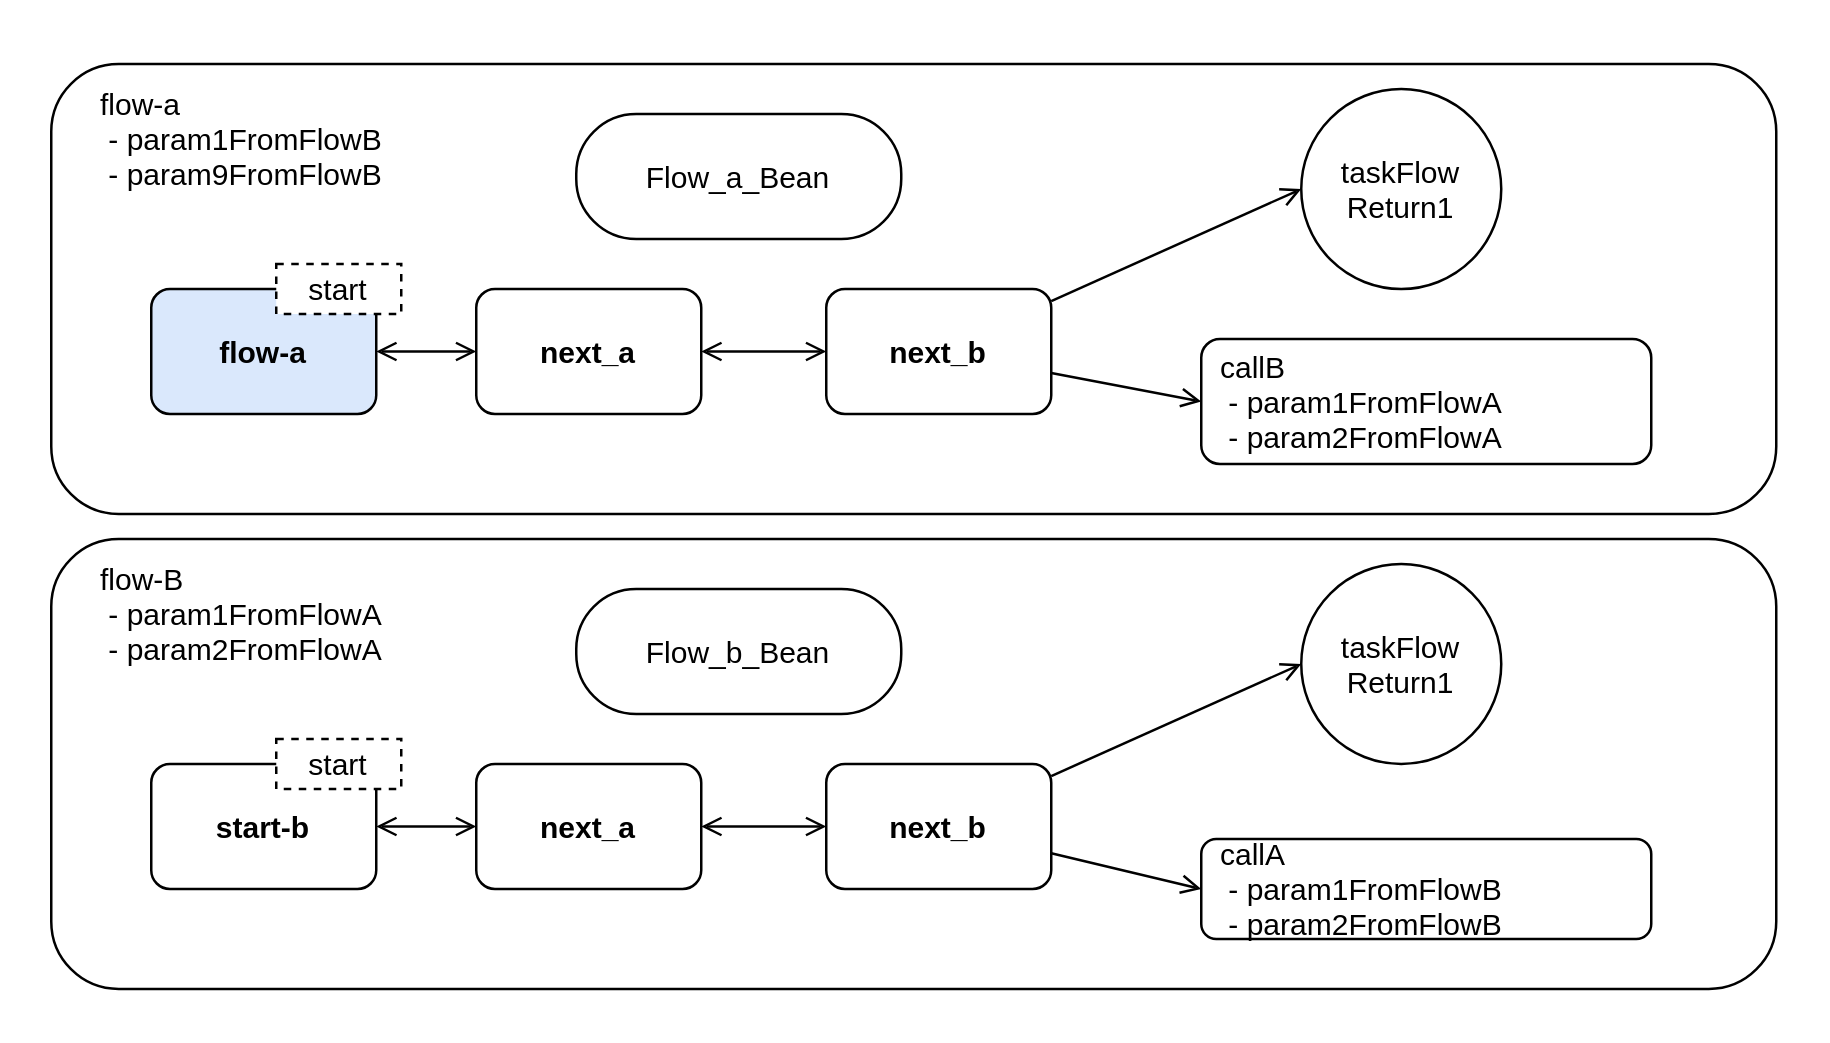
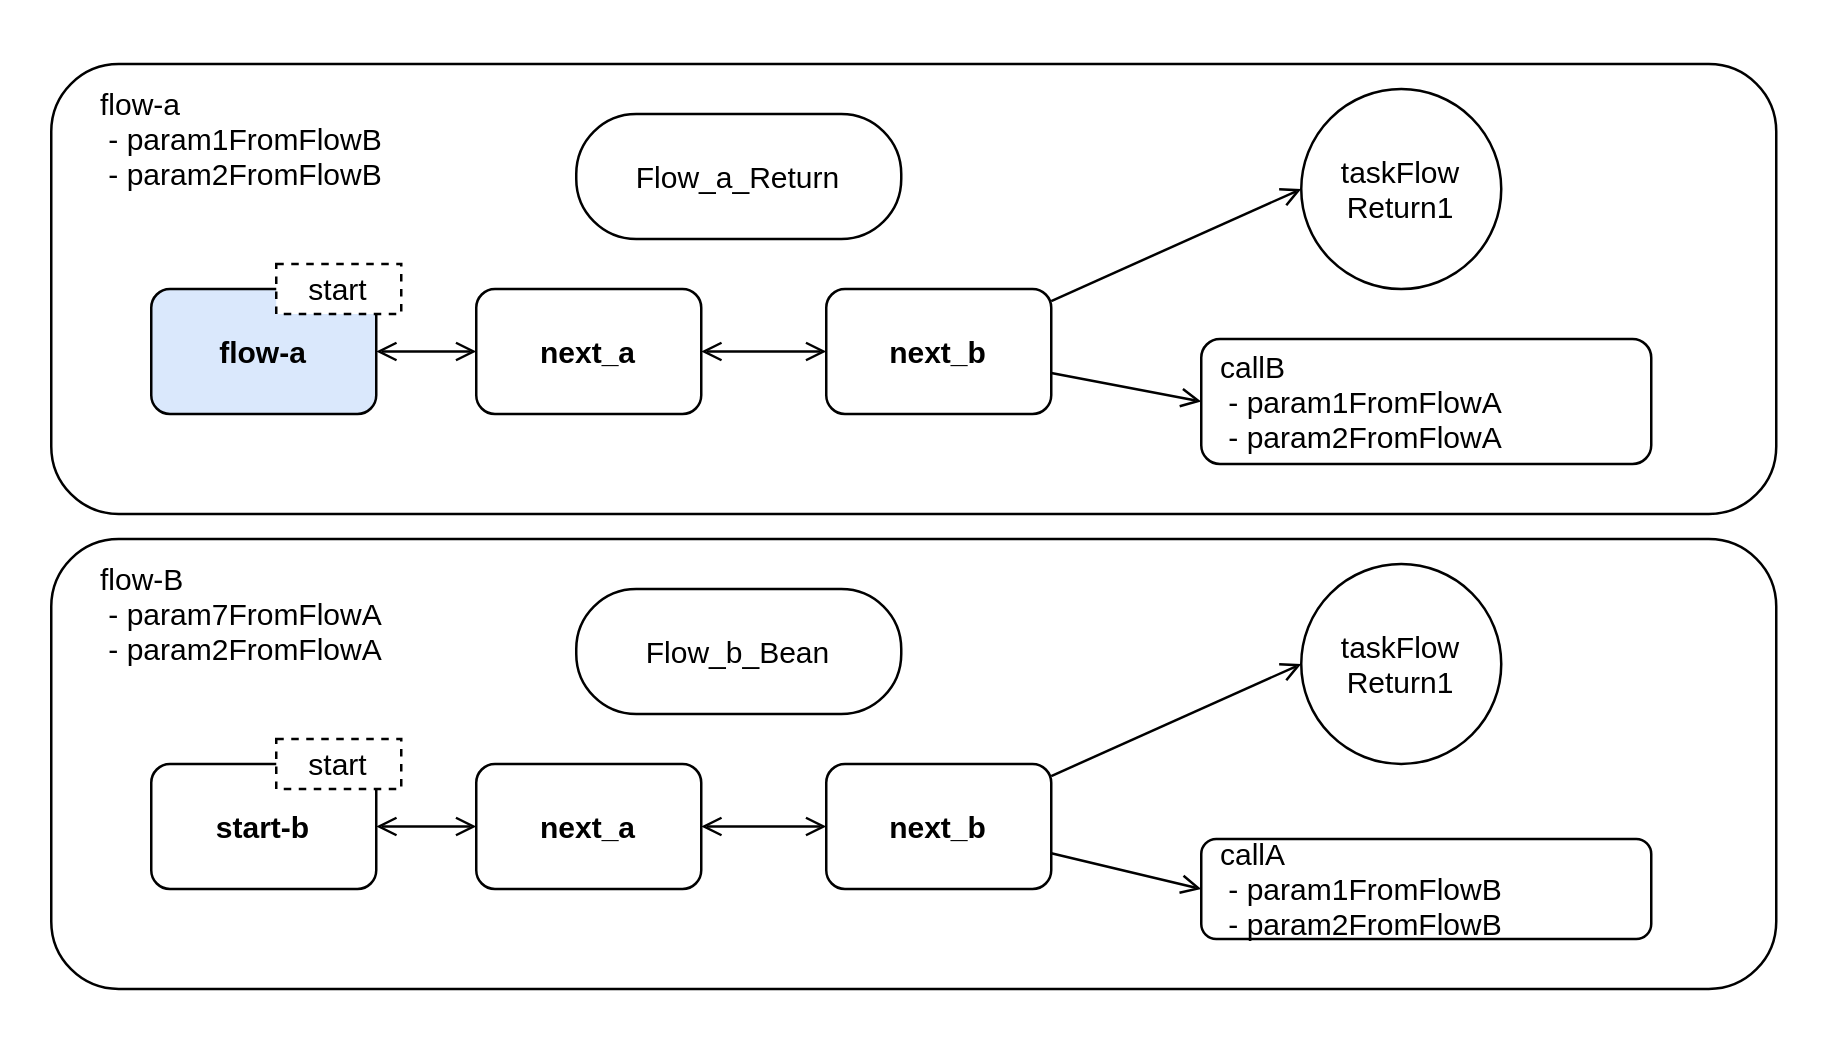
(147, 105) -> (147, 105)
(738, 178) -> (738, 178)
(147, 580) -> (147, 580)
